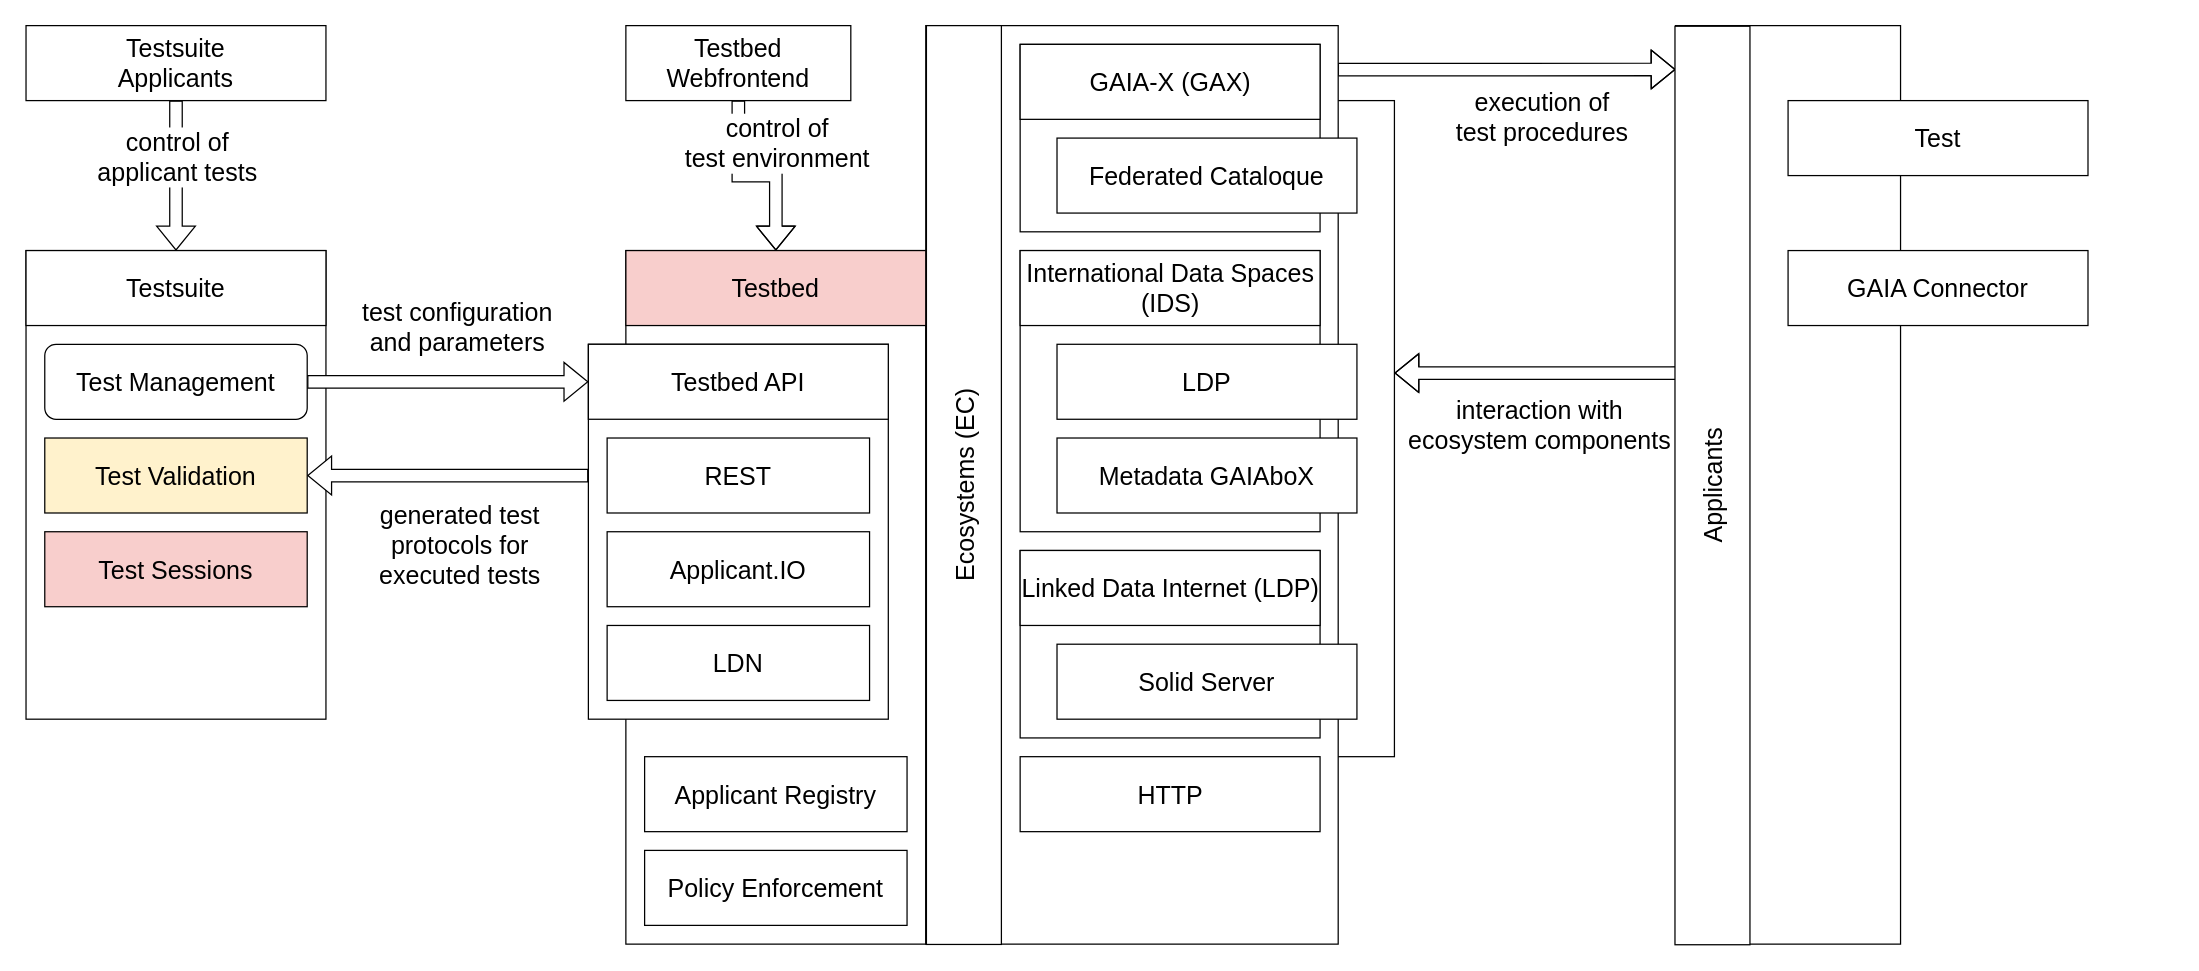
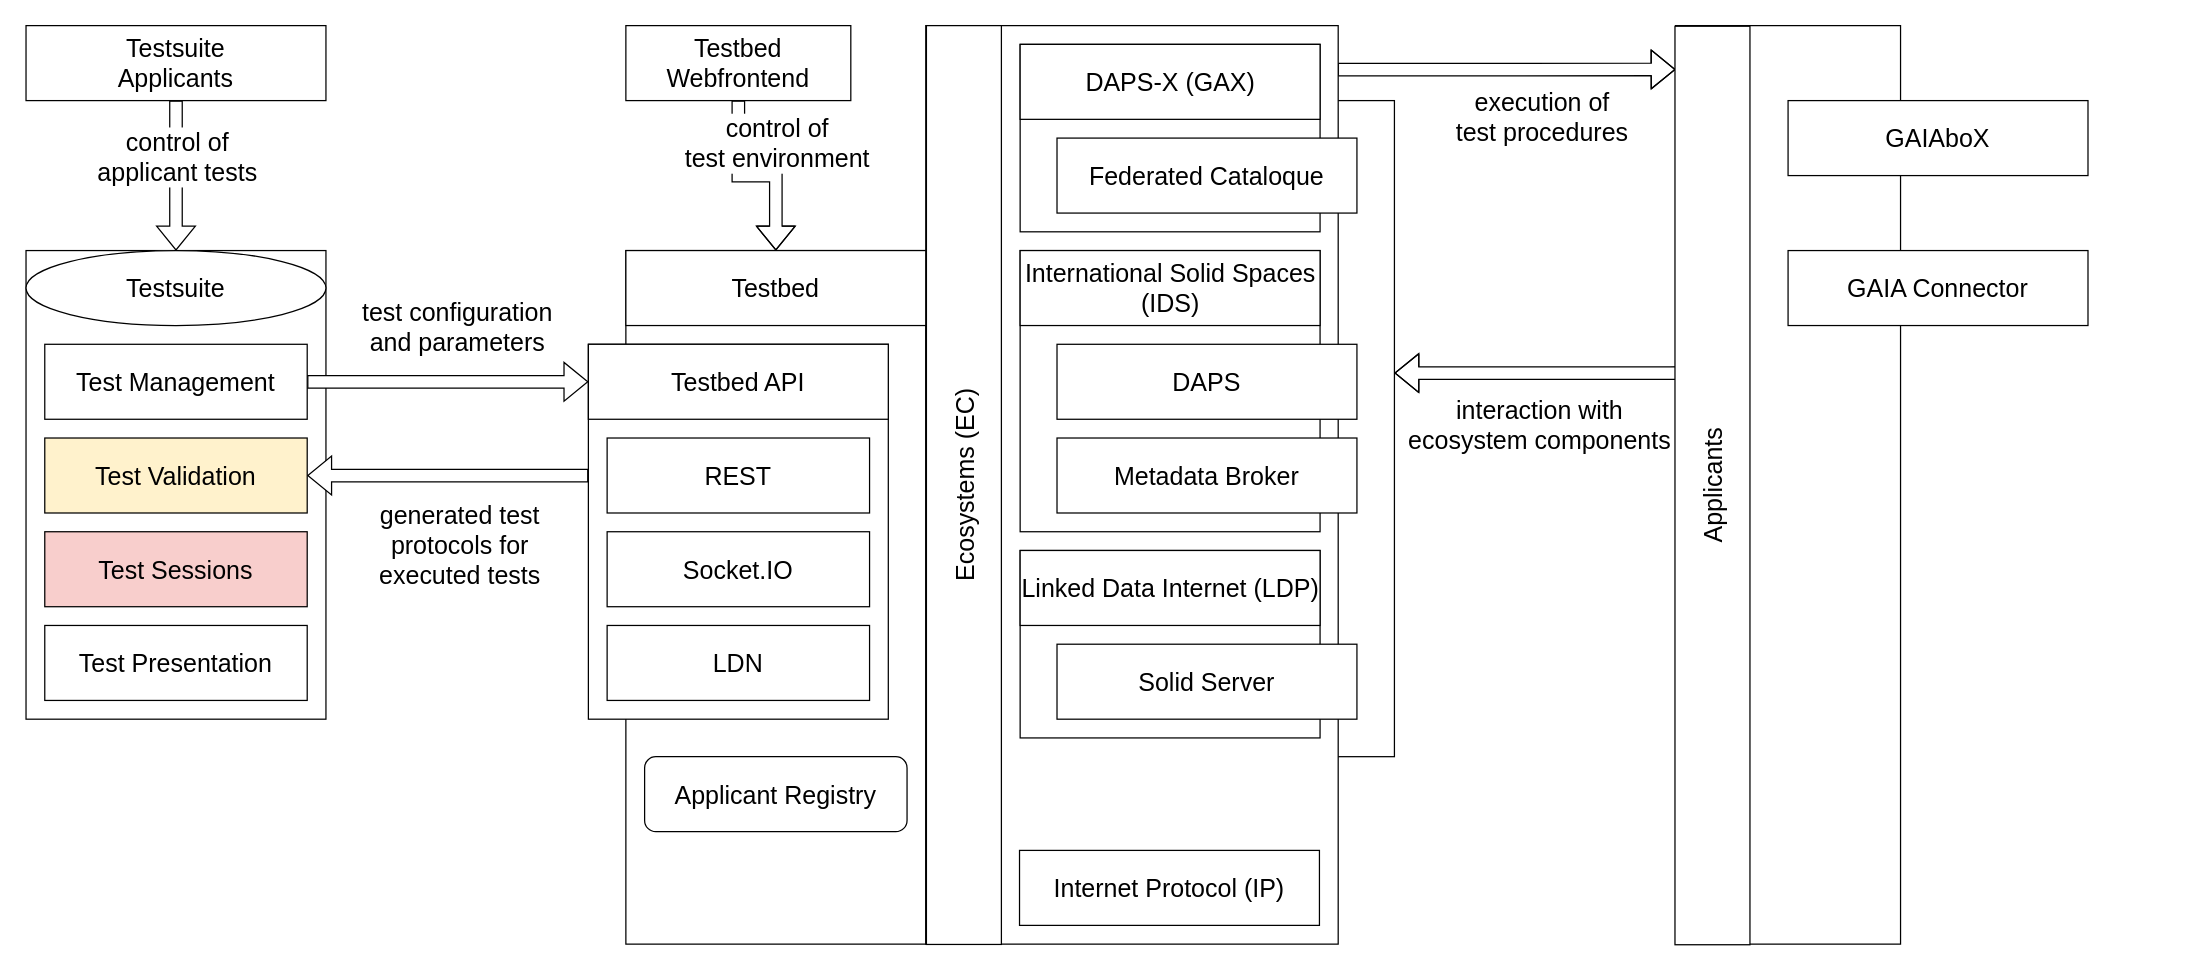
(1171, 82) -> (1171, 82)
(1938, 138) -> (1938, 138)
(176, 288) -> (176, 288)
(776, 288) -> (776, 288)
(1171, 288) -> (1171, 288)
(176, 382) -> (176, 382)
(1207, 382) -> (1207, 382)
(1207, 476) -> (1207, 476)
(738, 569) -> (738, 569)
none -> (176, 663)
(776, 794) -> (776, 794)
(1170, 794) -> none
(776, 888) -> none
none -> (1169, 888)
